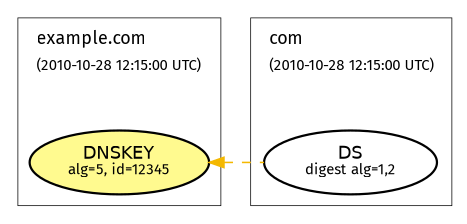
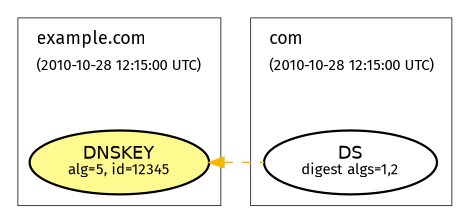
(351, 170) -> (351, 170)
